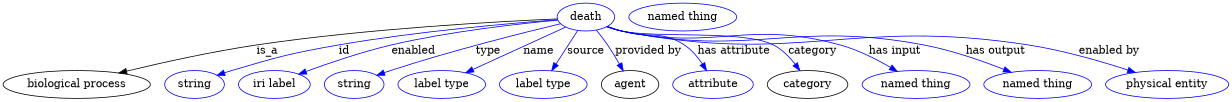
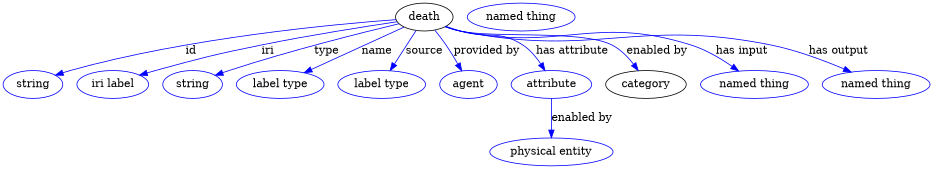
(586, 17) -> (424, 17)
(908, 36) -> (551, 114)
(413, 51) -> (268, 51)
(813, 51) -> (657, 51)
(77, 84) -> none
(630, 84) -> (468, 84)
